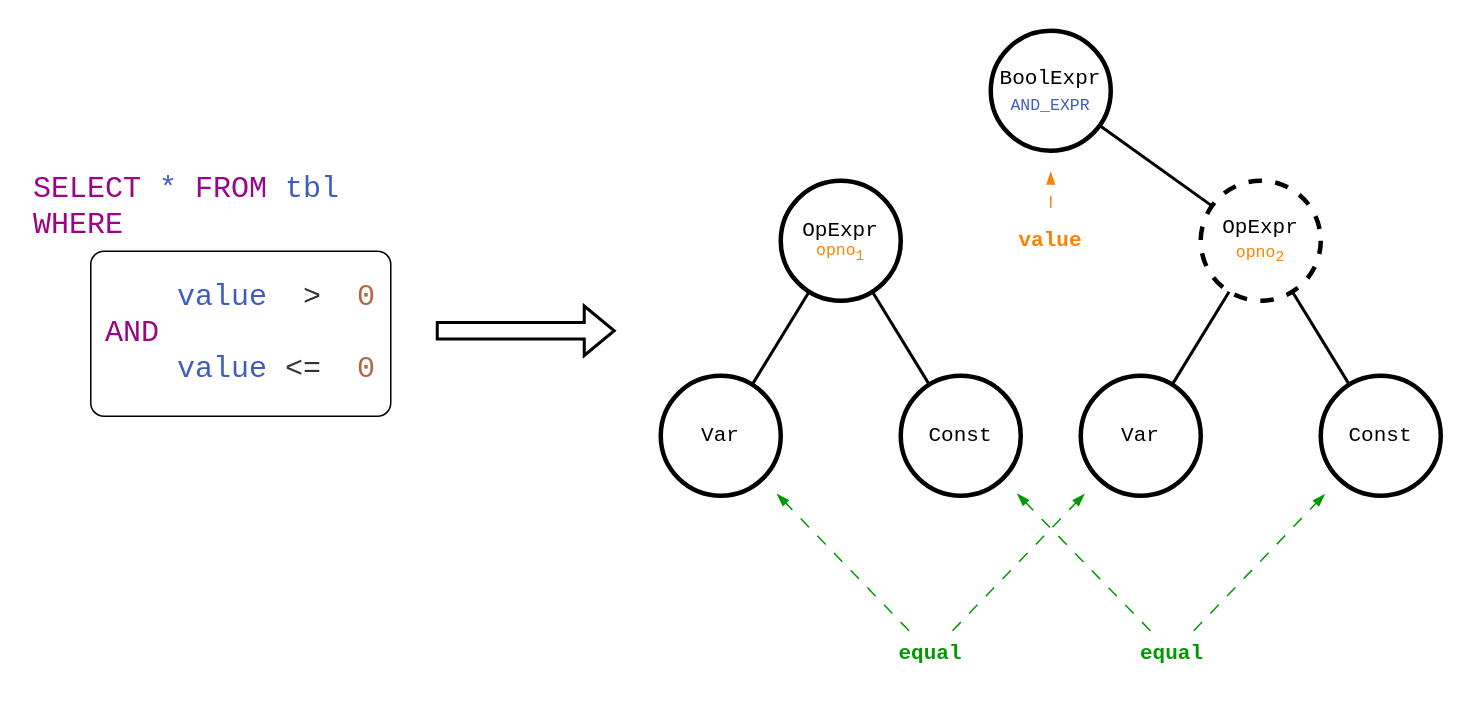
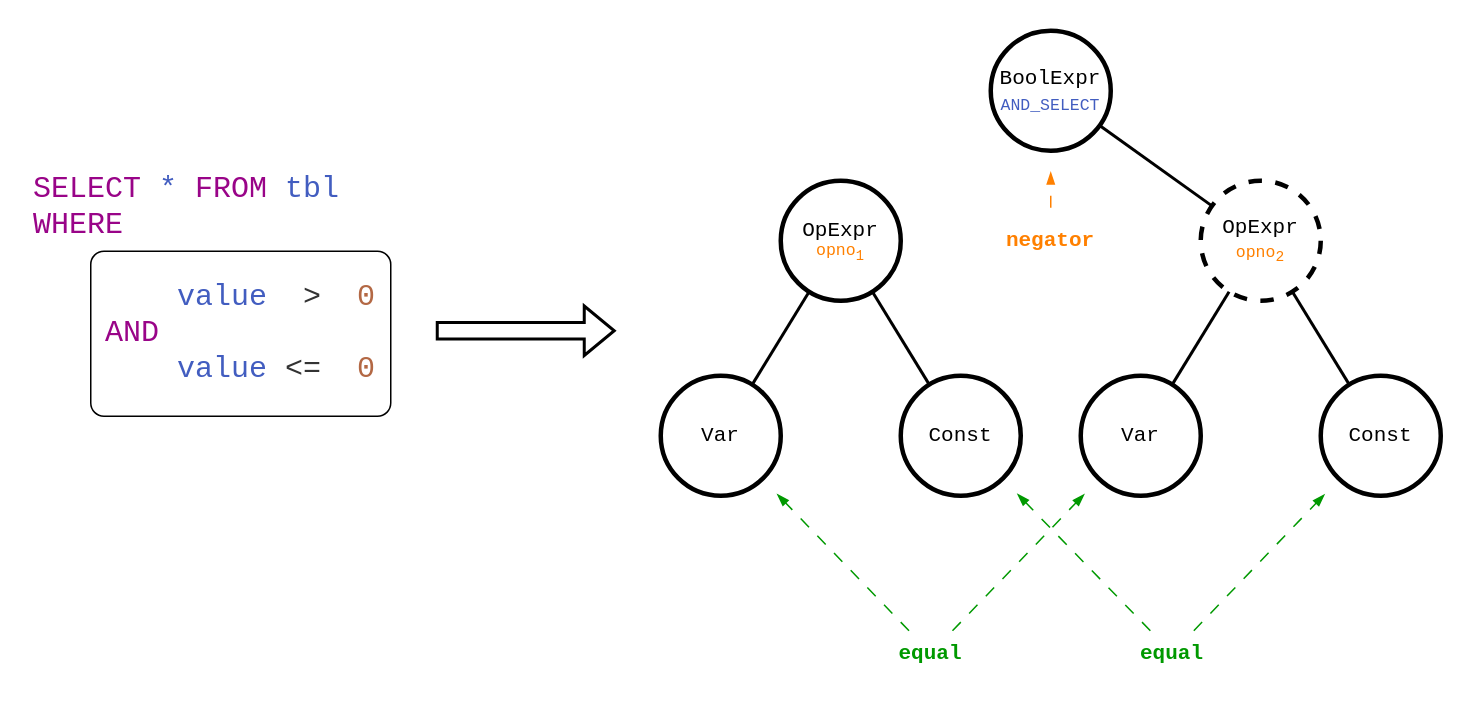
(1051, 91) -> (1051, 91)
(1051, 241) -> (1051, 241)
